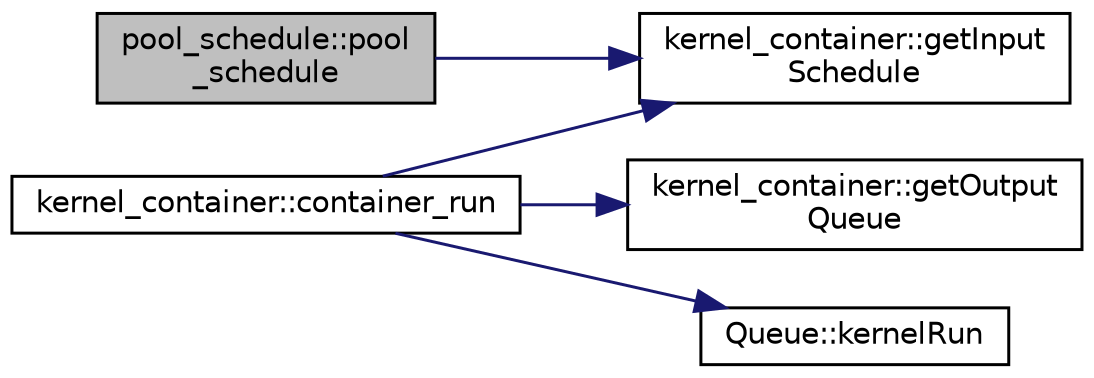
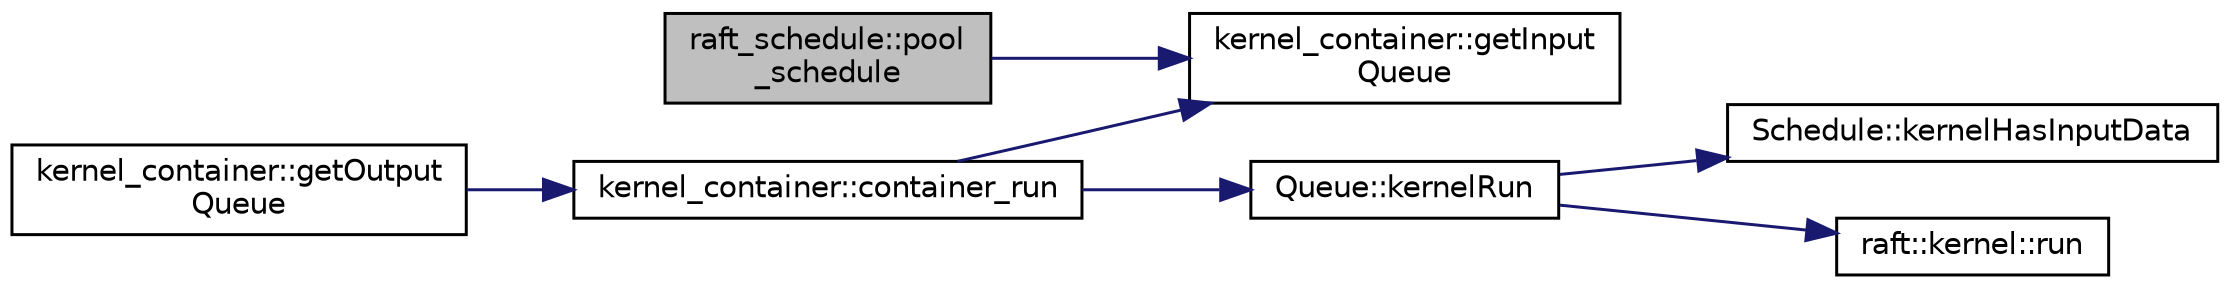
(266, 58) -> (828, 58)
(855, 58) -> (1405, 58)
none -> (1973, 133)
(558, 205) -> (505, 190)
none -> (1973, 247)
